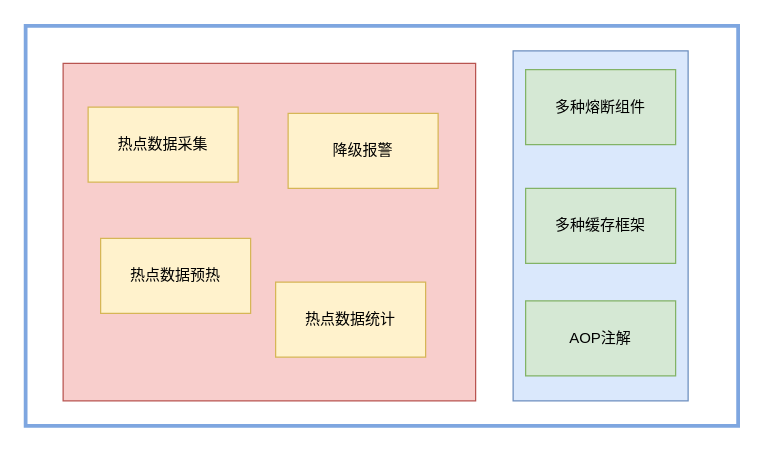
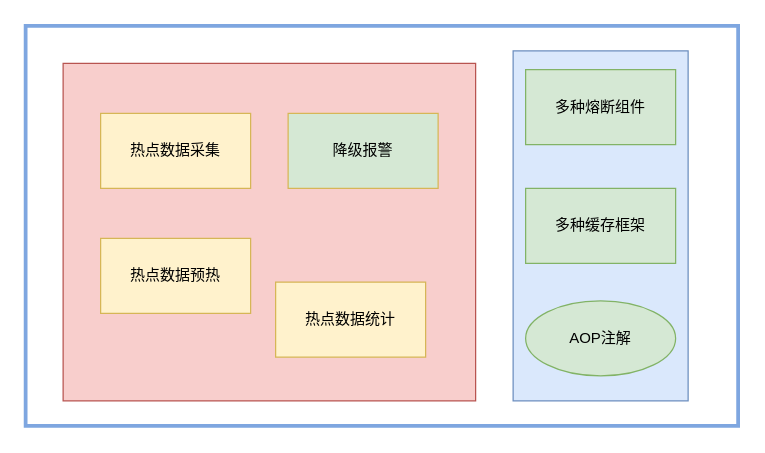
(163, 144) -> (176, 151)
(363, 151) -> (363, 151)
(601, 338) -> (601, 338)
